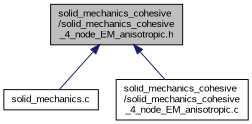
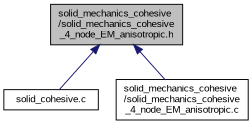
(51, 100) -> (51, 100)
